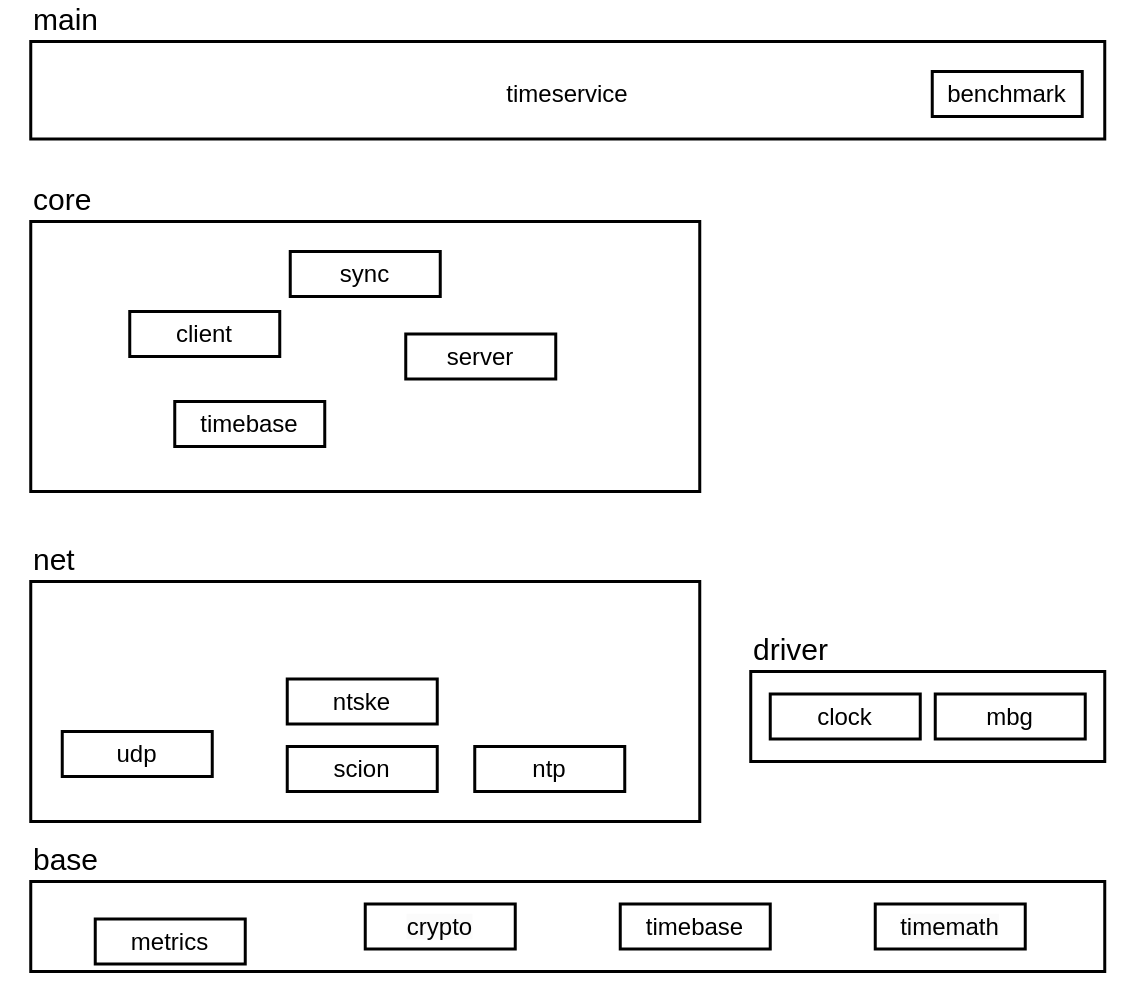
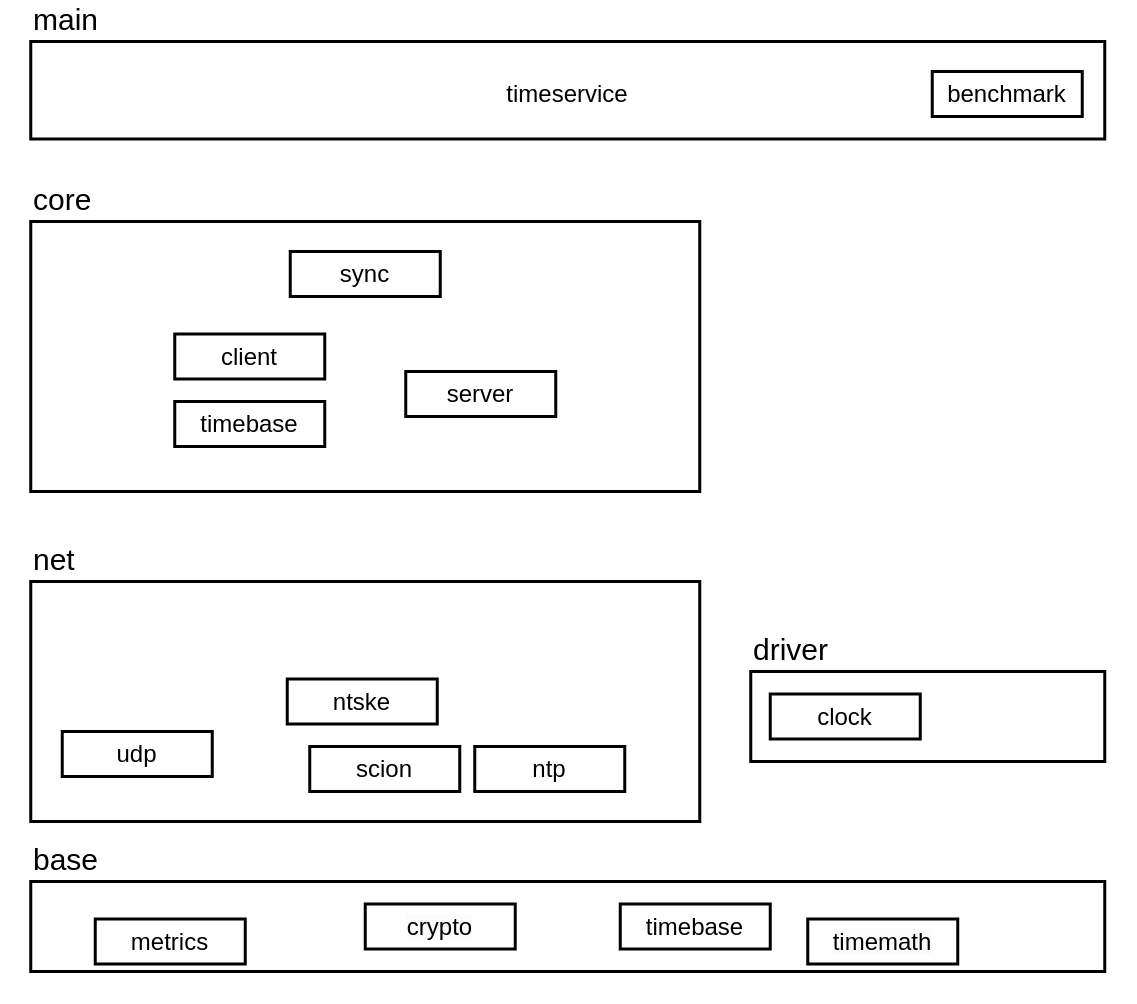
(205, 334) -> (250, 356)
(481, 356) -> (481, 394)
(1010, 716) -> none
(362, 769) -> (385, 769)
(950, 926) -> (883, 941)
